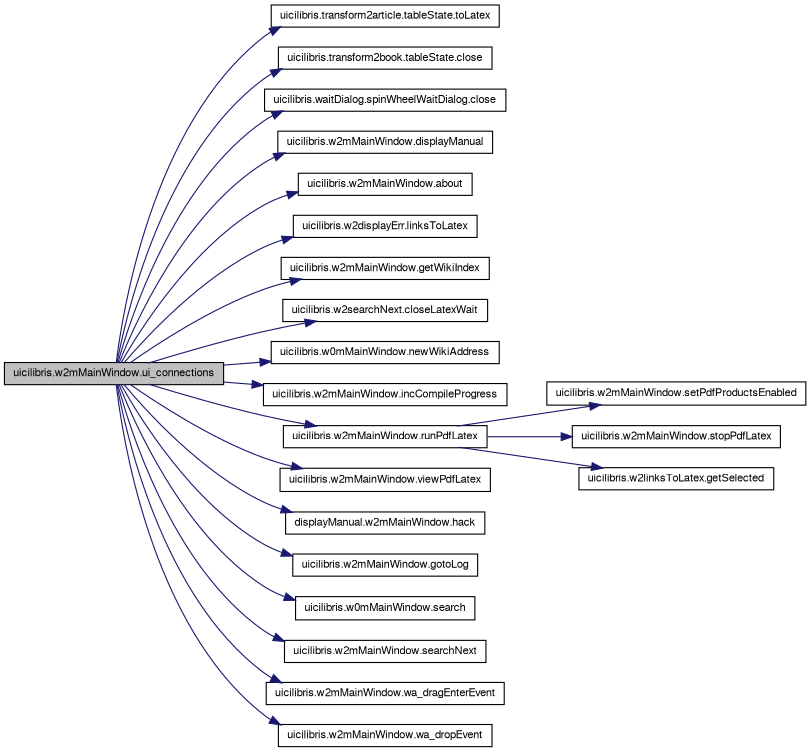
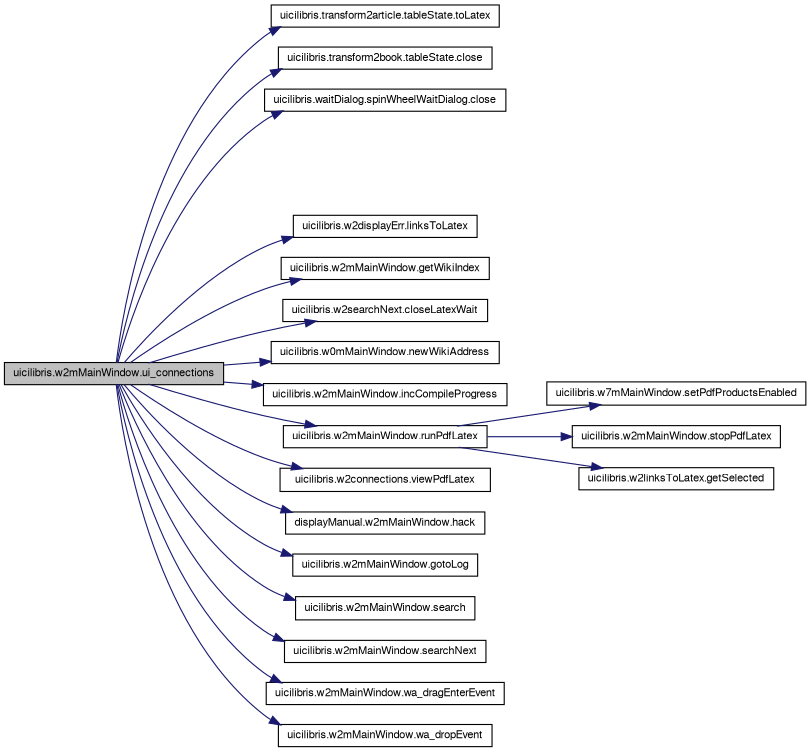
(385, 142) -> none
(385, 184) -> none
(676, 394) -> (676, 394)
(385, 480) -> (385, 480)
(385, 608) -> (385, 608)
